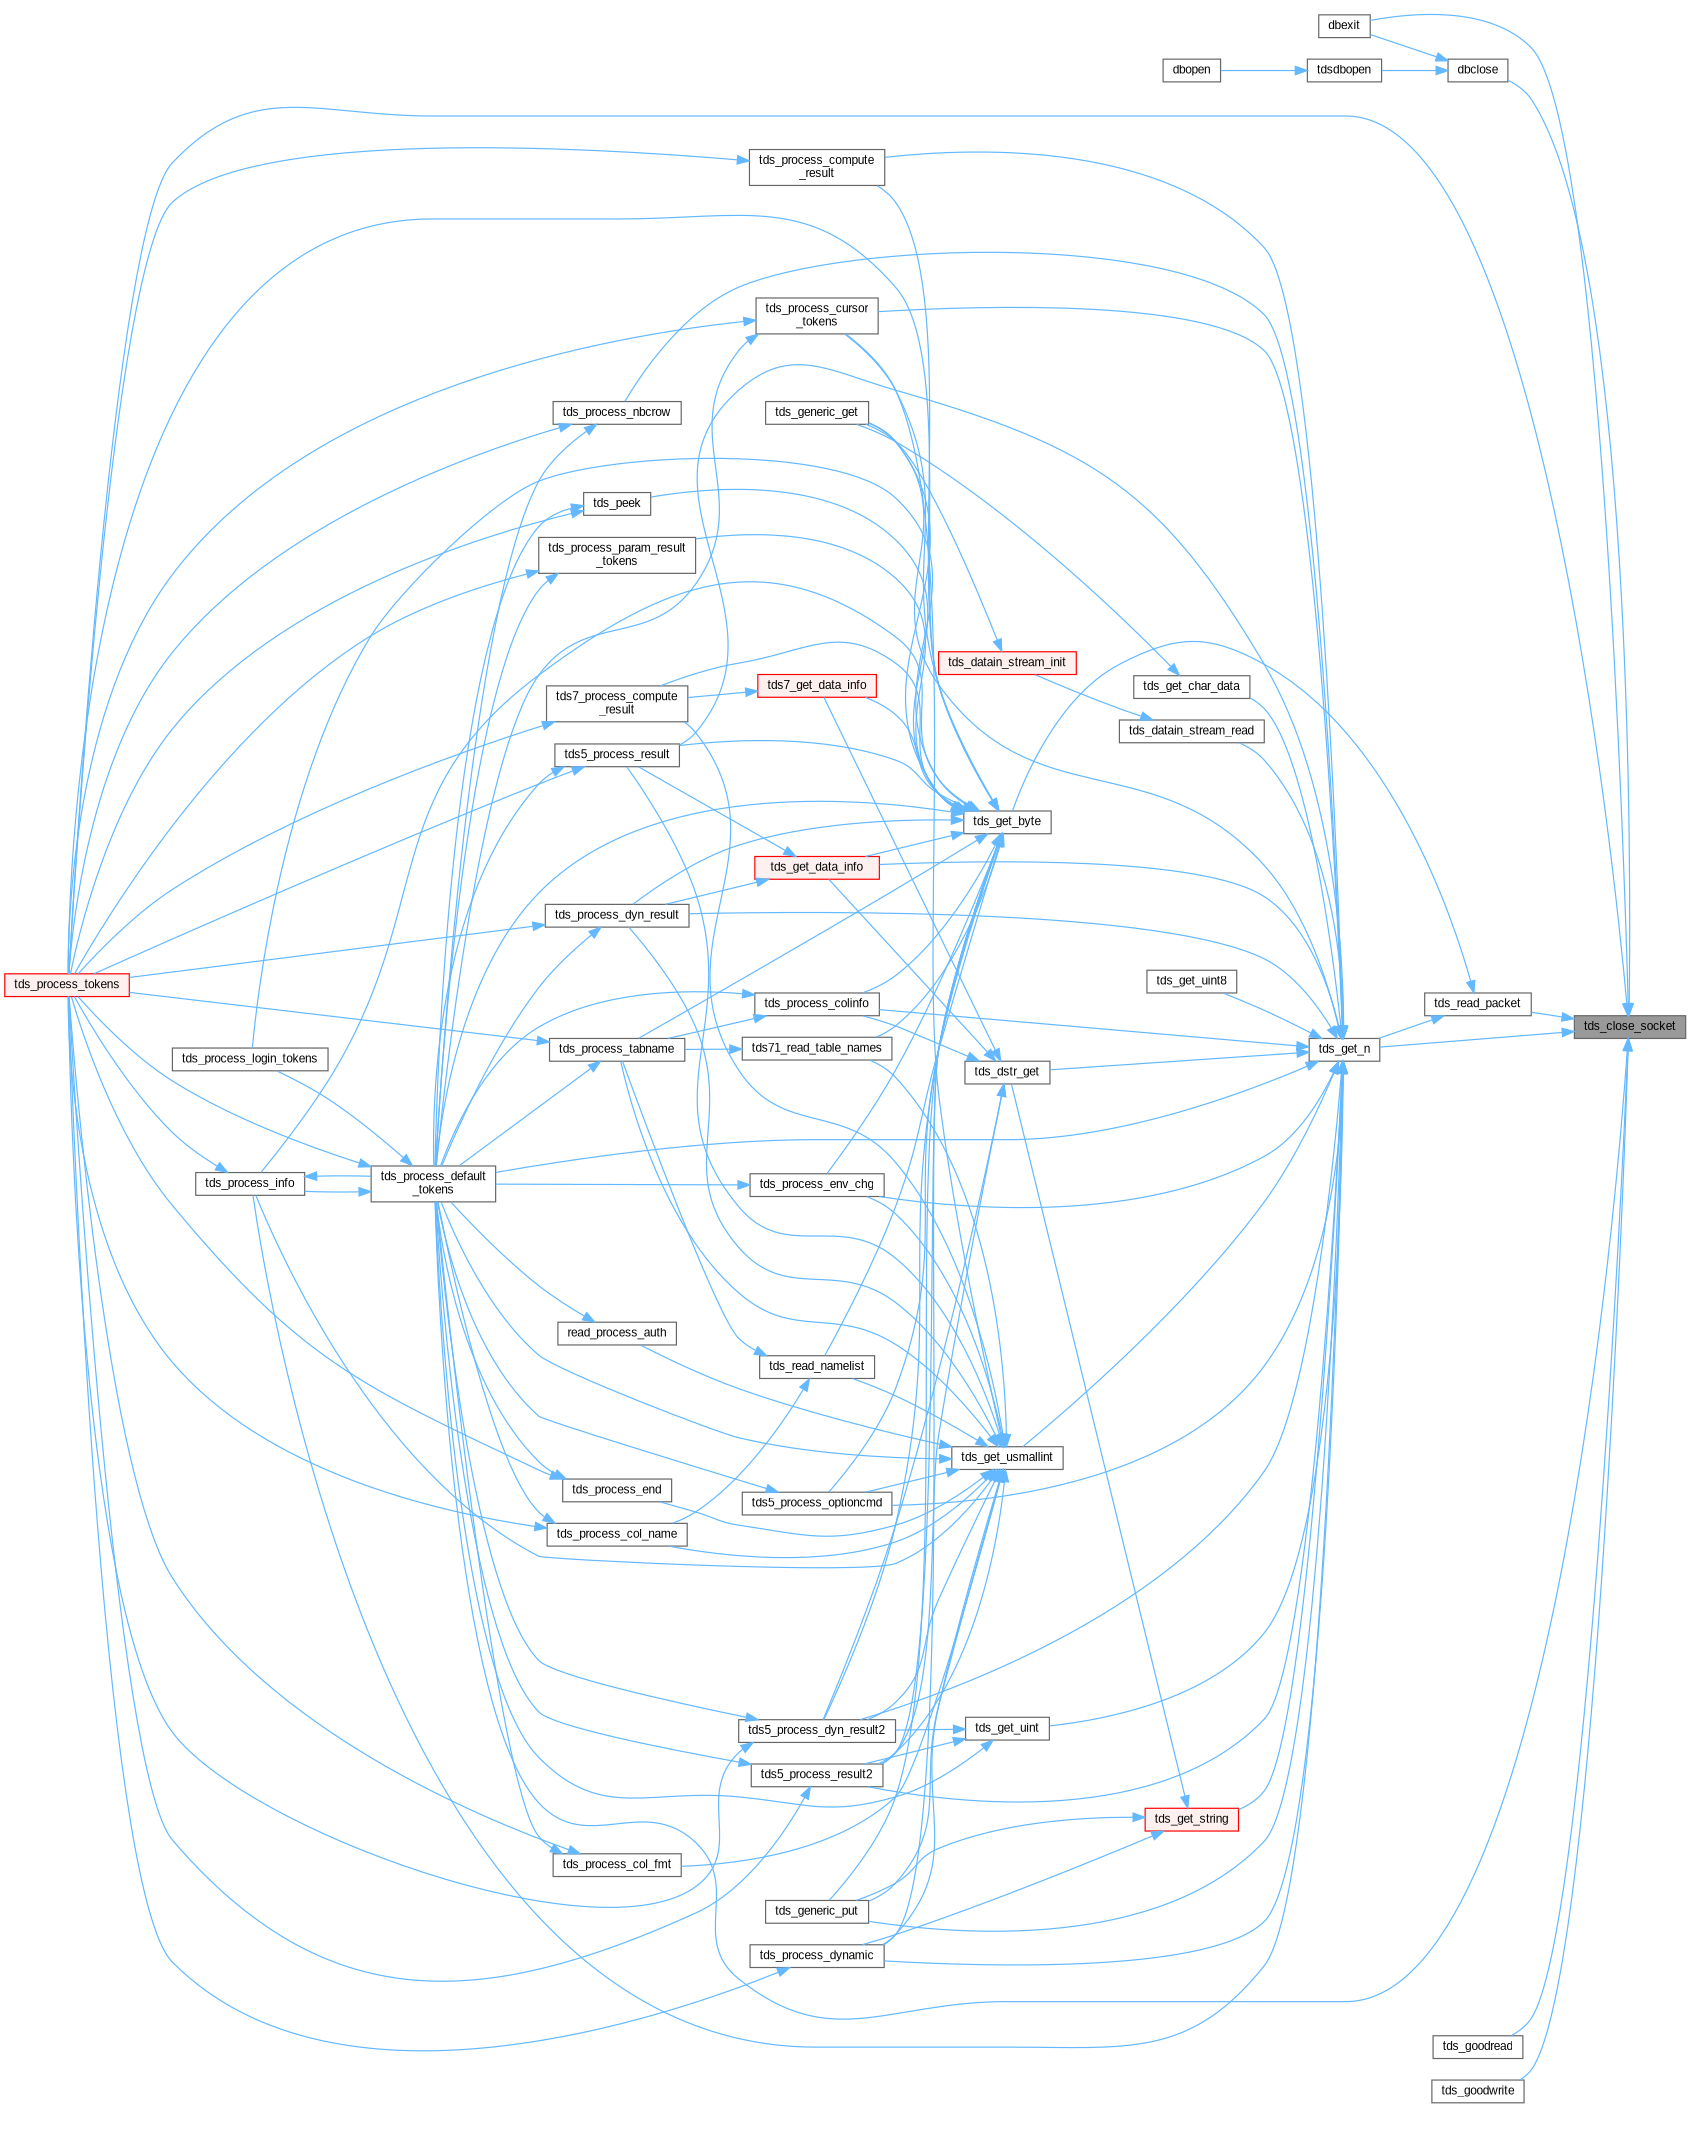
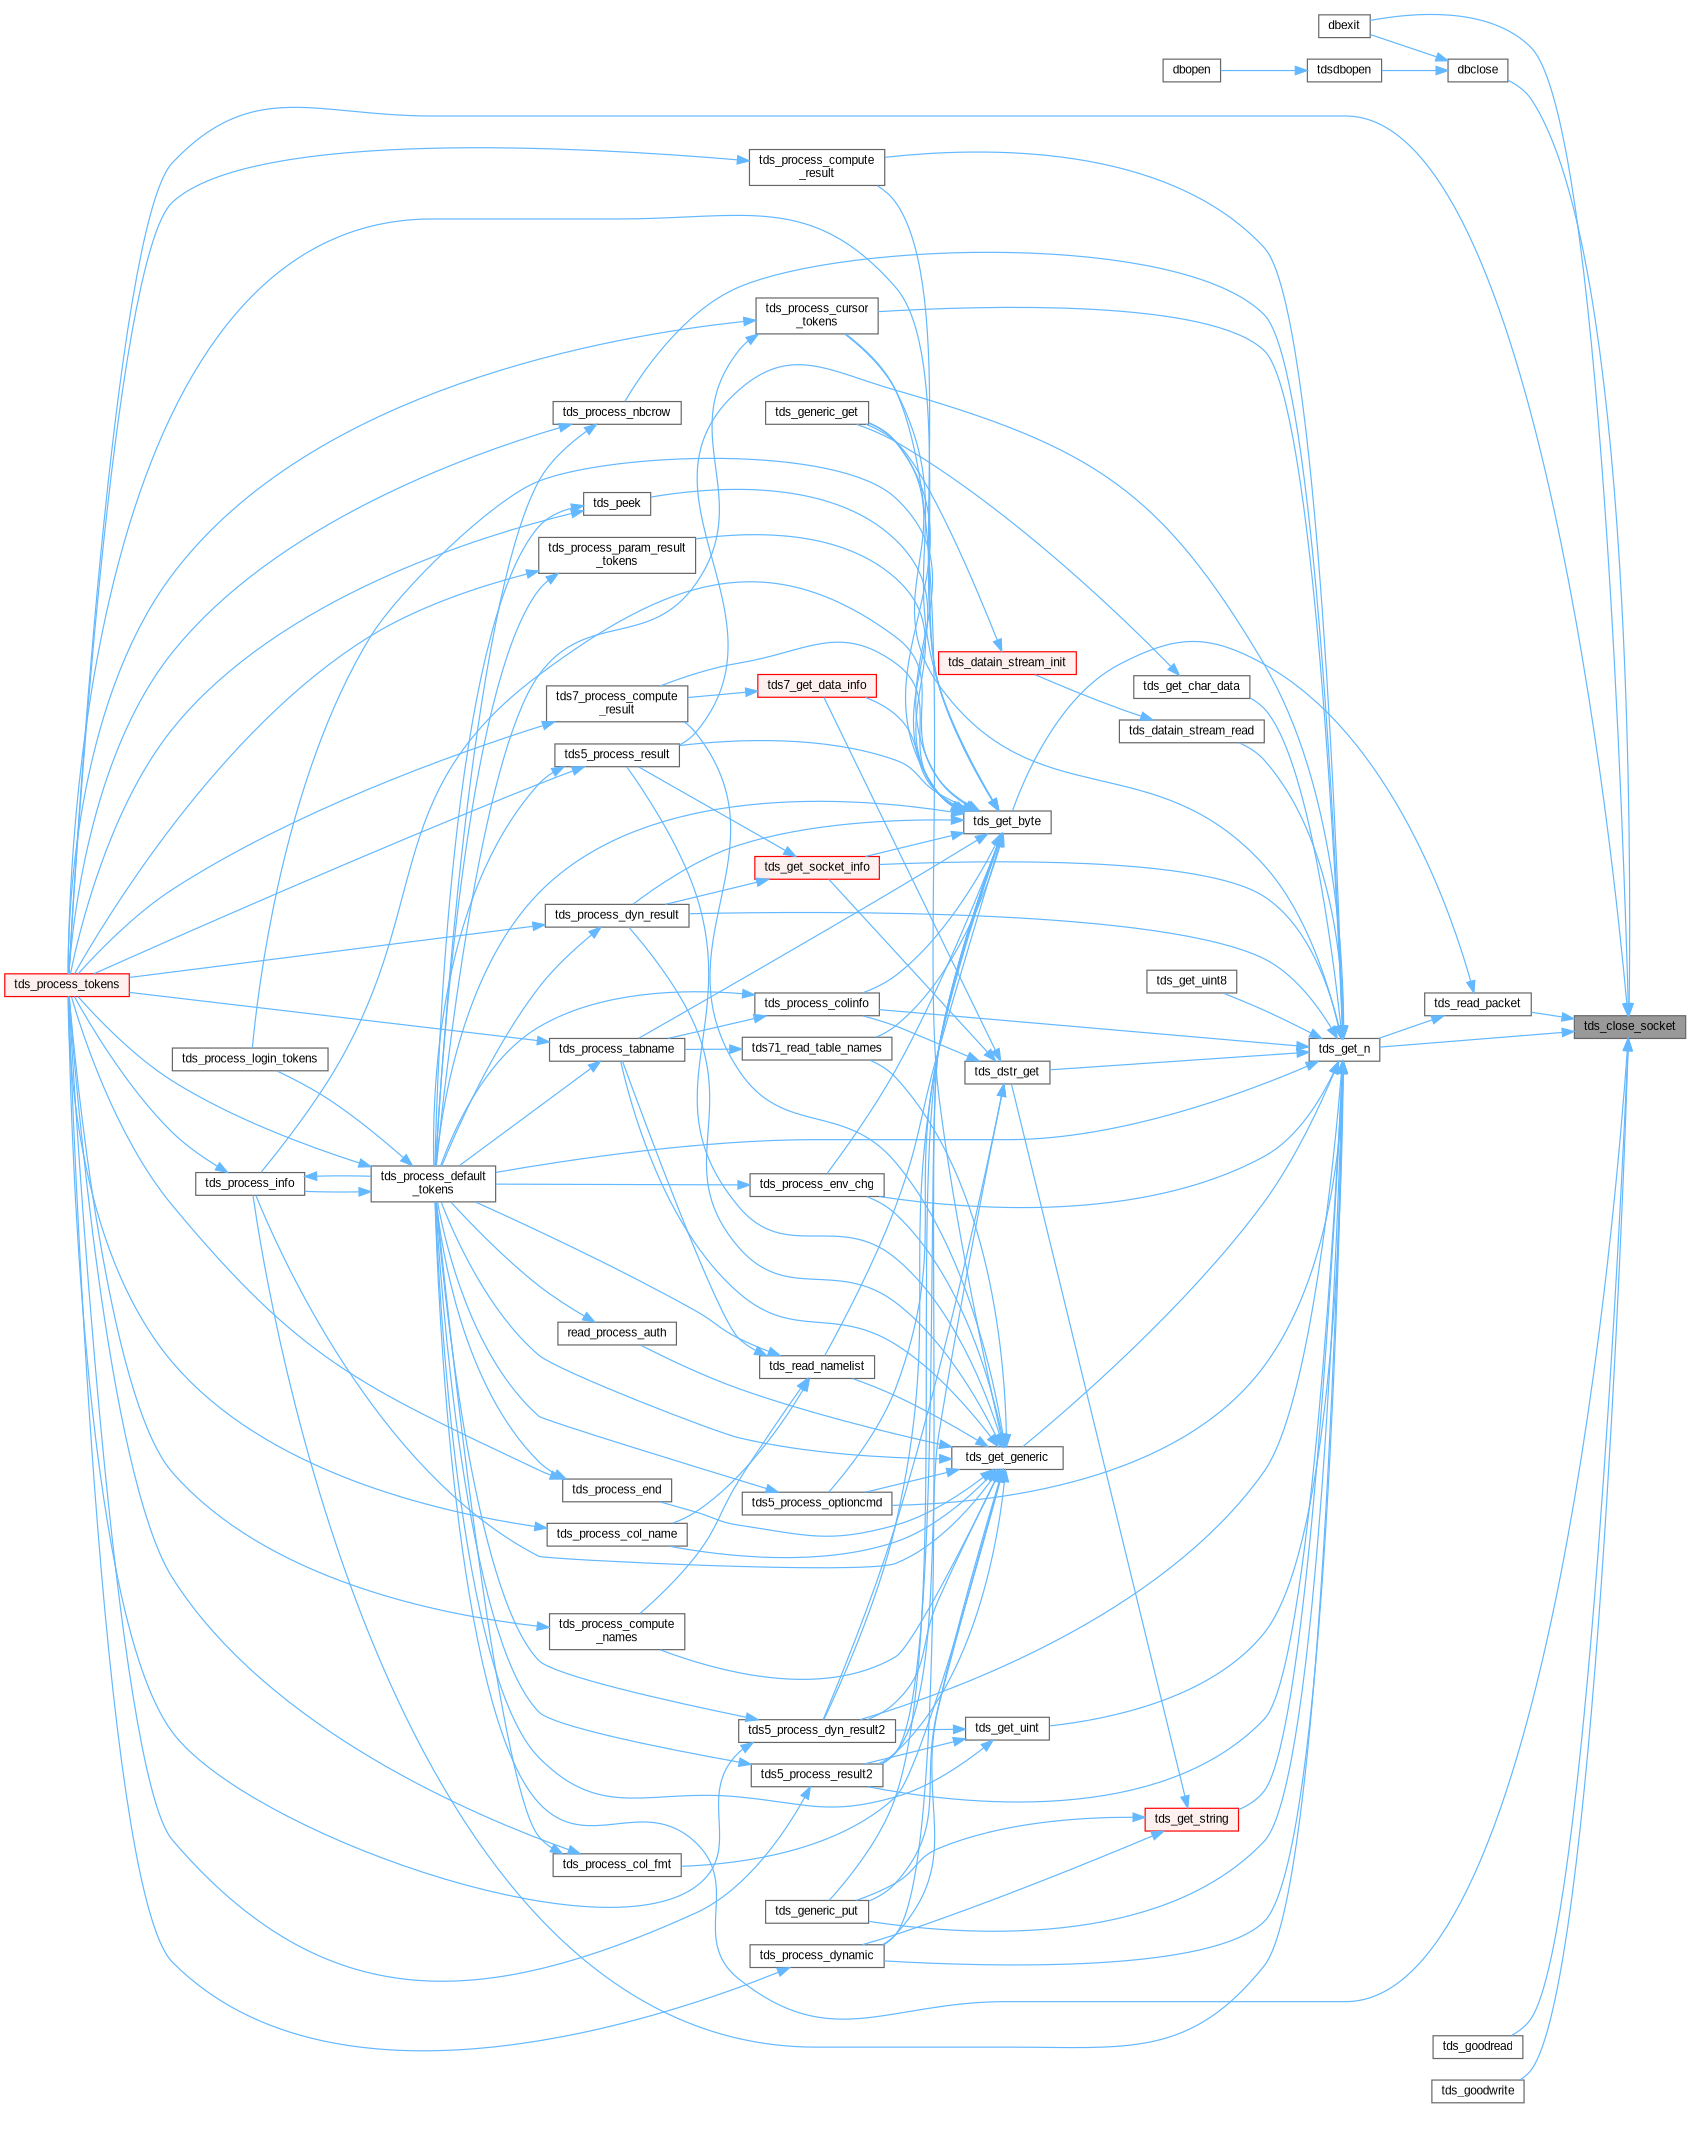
(817, 868) -> (817, 868)
(488, 1406) -> (624, 1273)
(1007, 1458) -> (1007, 1458)
none -> (617, 1632)
